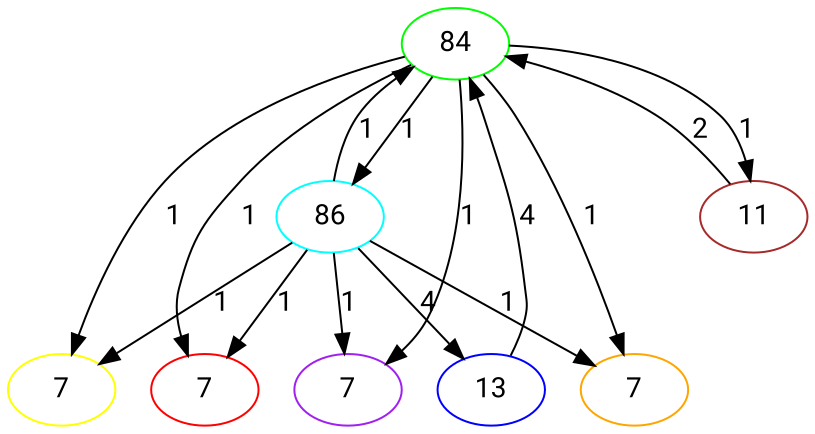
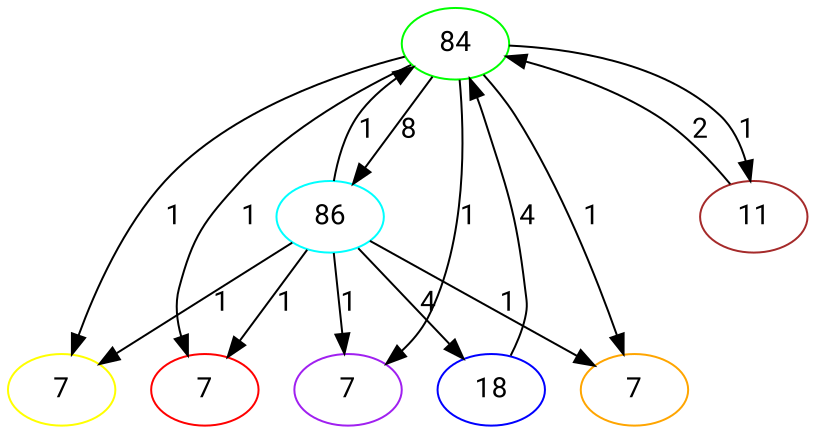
(409, 130) -> (409, 130)
(491, 390) -> (491, 390)
